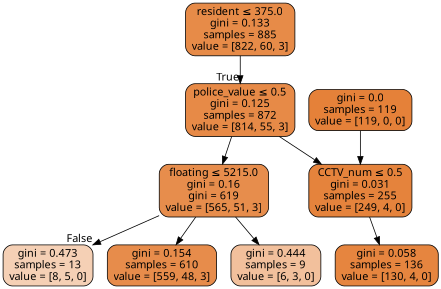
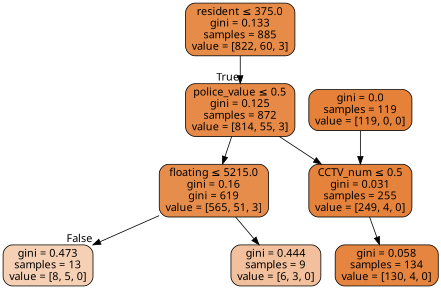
(162, 265) -> none
(387, 265) -> (387, 265)
